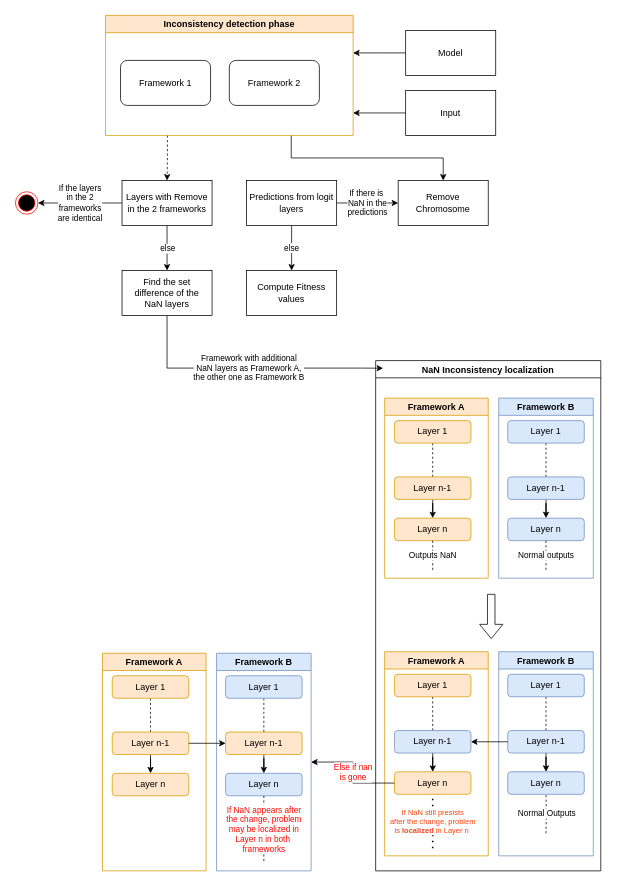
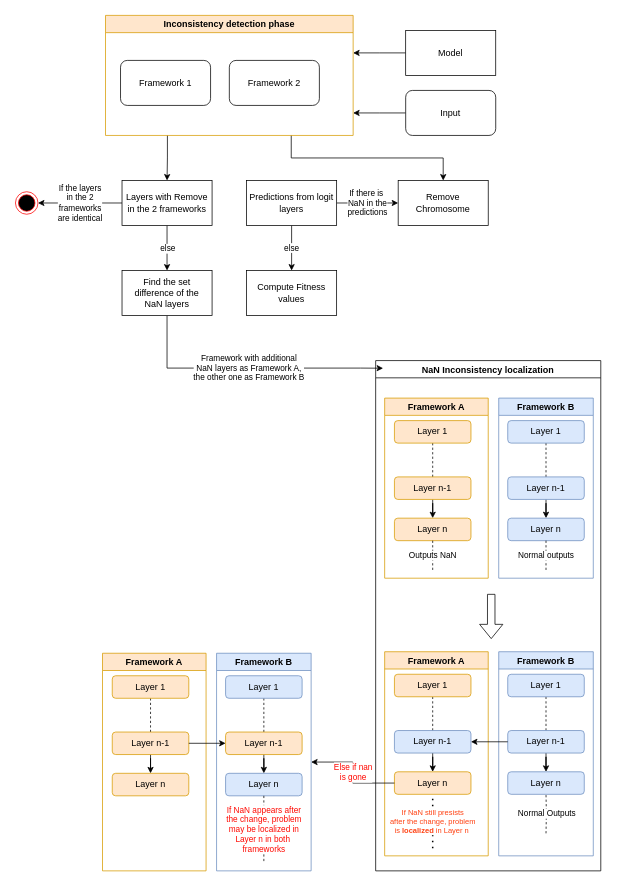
(450, 113) -> (450, 113)
(167, 156) -> (167, 156)
